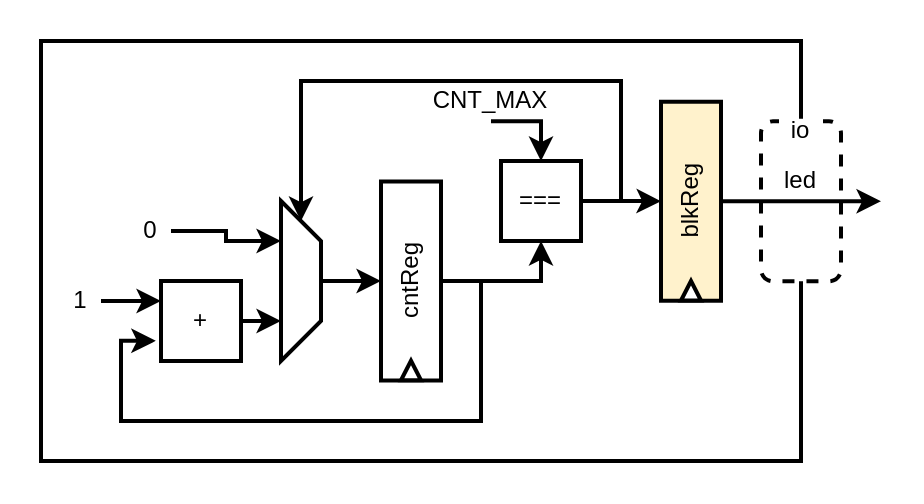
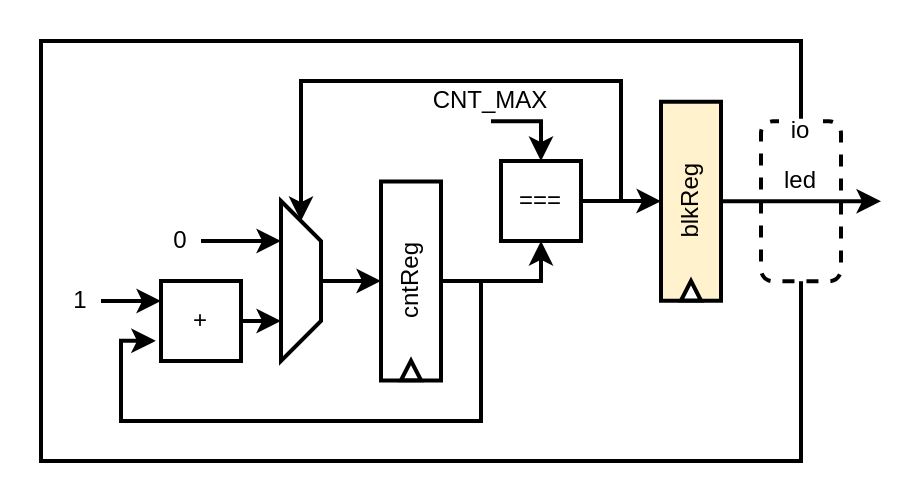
(151, 231) -> (181, 241)
